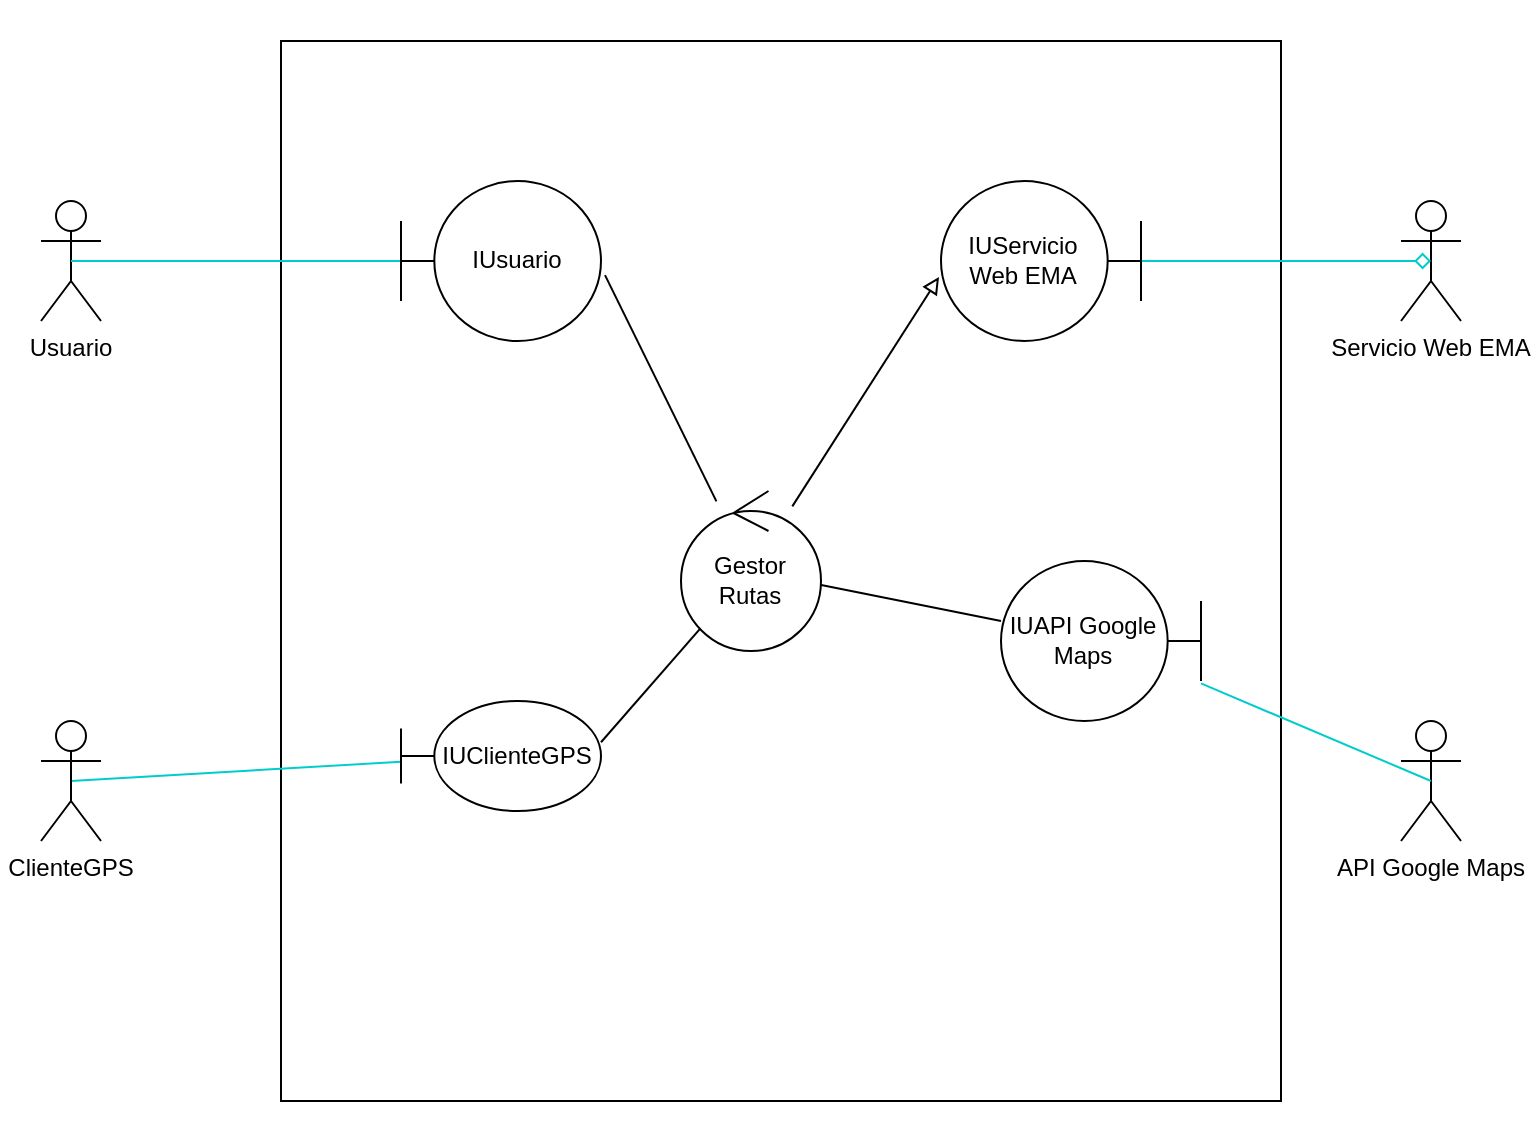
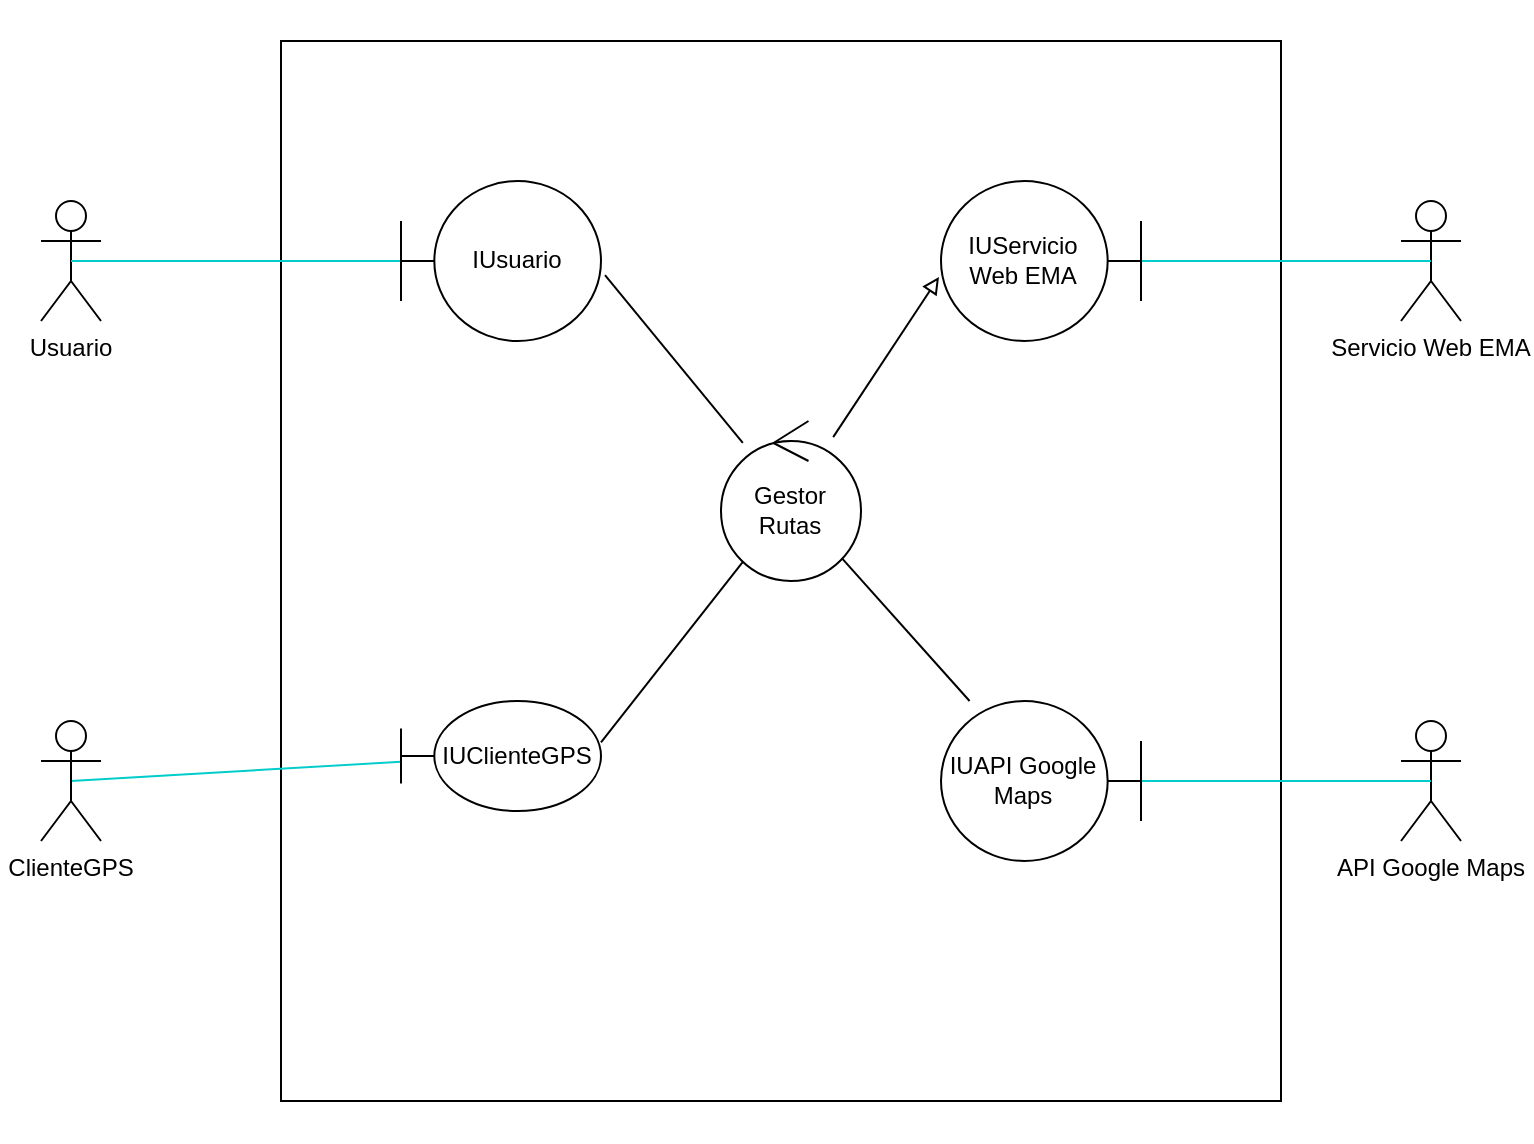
(1415, 261) -> (1420, 261)
(751, 571) -> (791, 501)
(1101, 641) -> (1041, 781)
